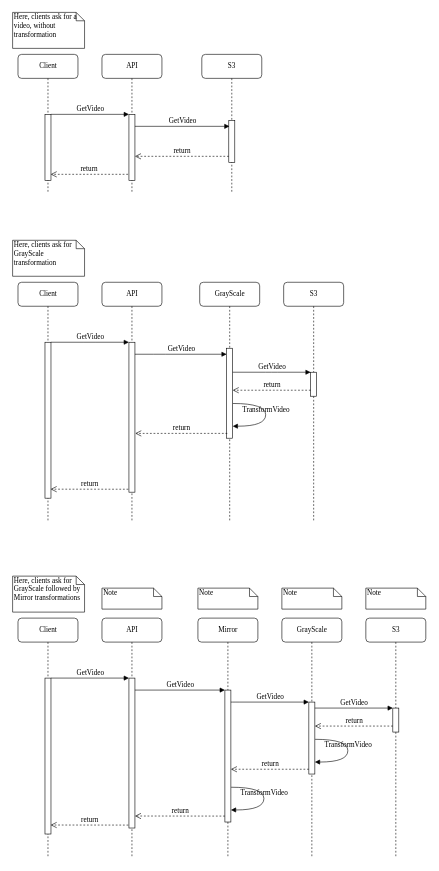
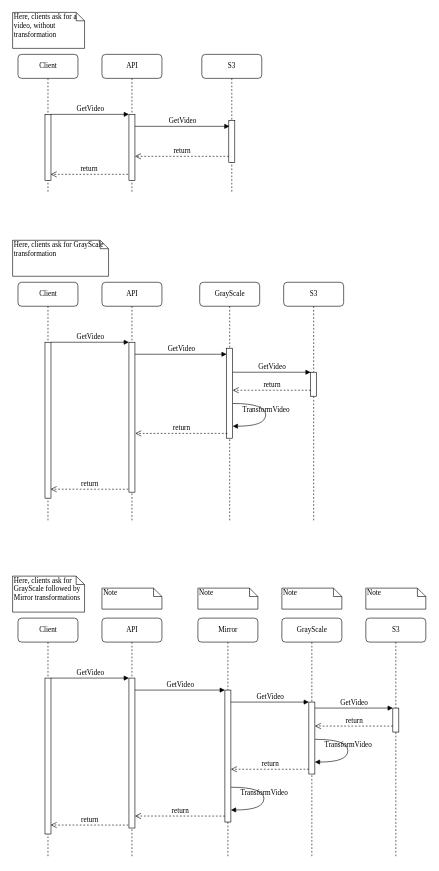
(49, 258) -> (61, 258)
